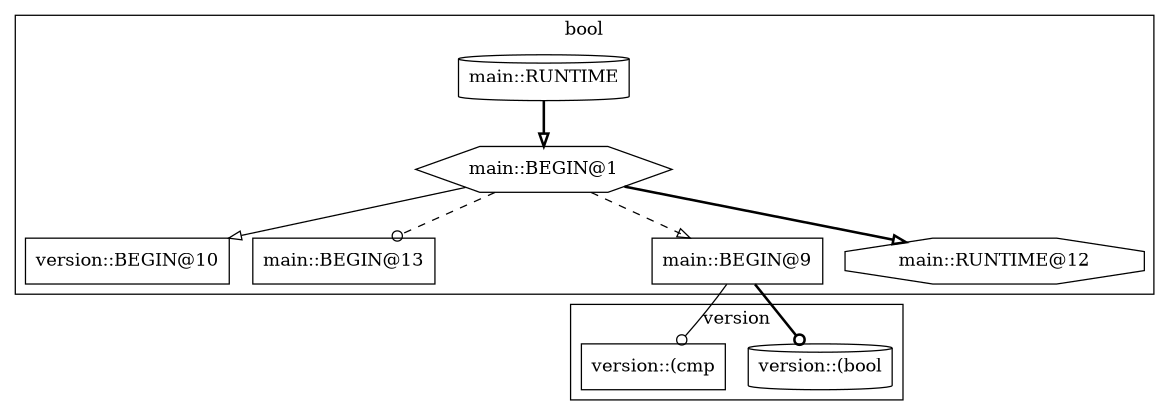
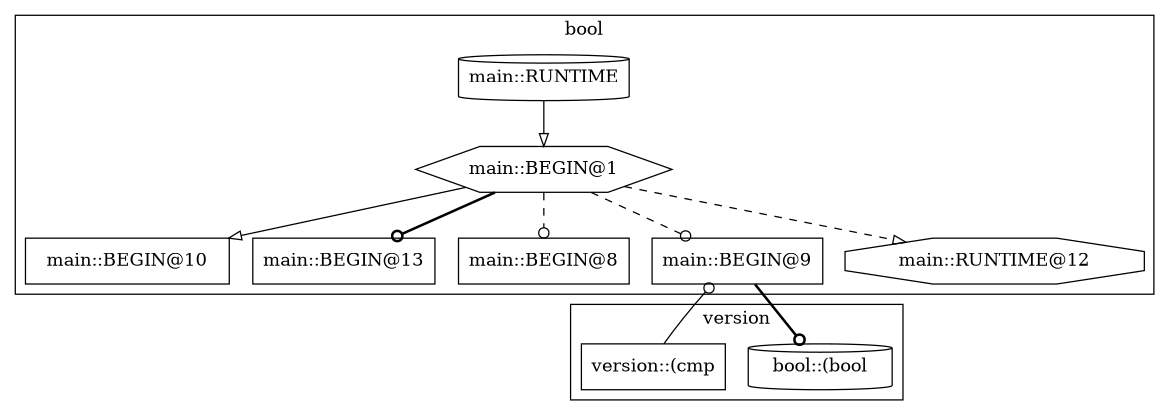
(544, 117) -> (544, 117)
(448, 213) -> (448, 213)
(636, 213) -> (636, 213)
(759, 213) -> (759, 213)
(127, 261) -> (127, 261)
none -> (544, 261)
(705, 313) -> (684, 317)
(820, 367) -> (820, 367)
